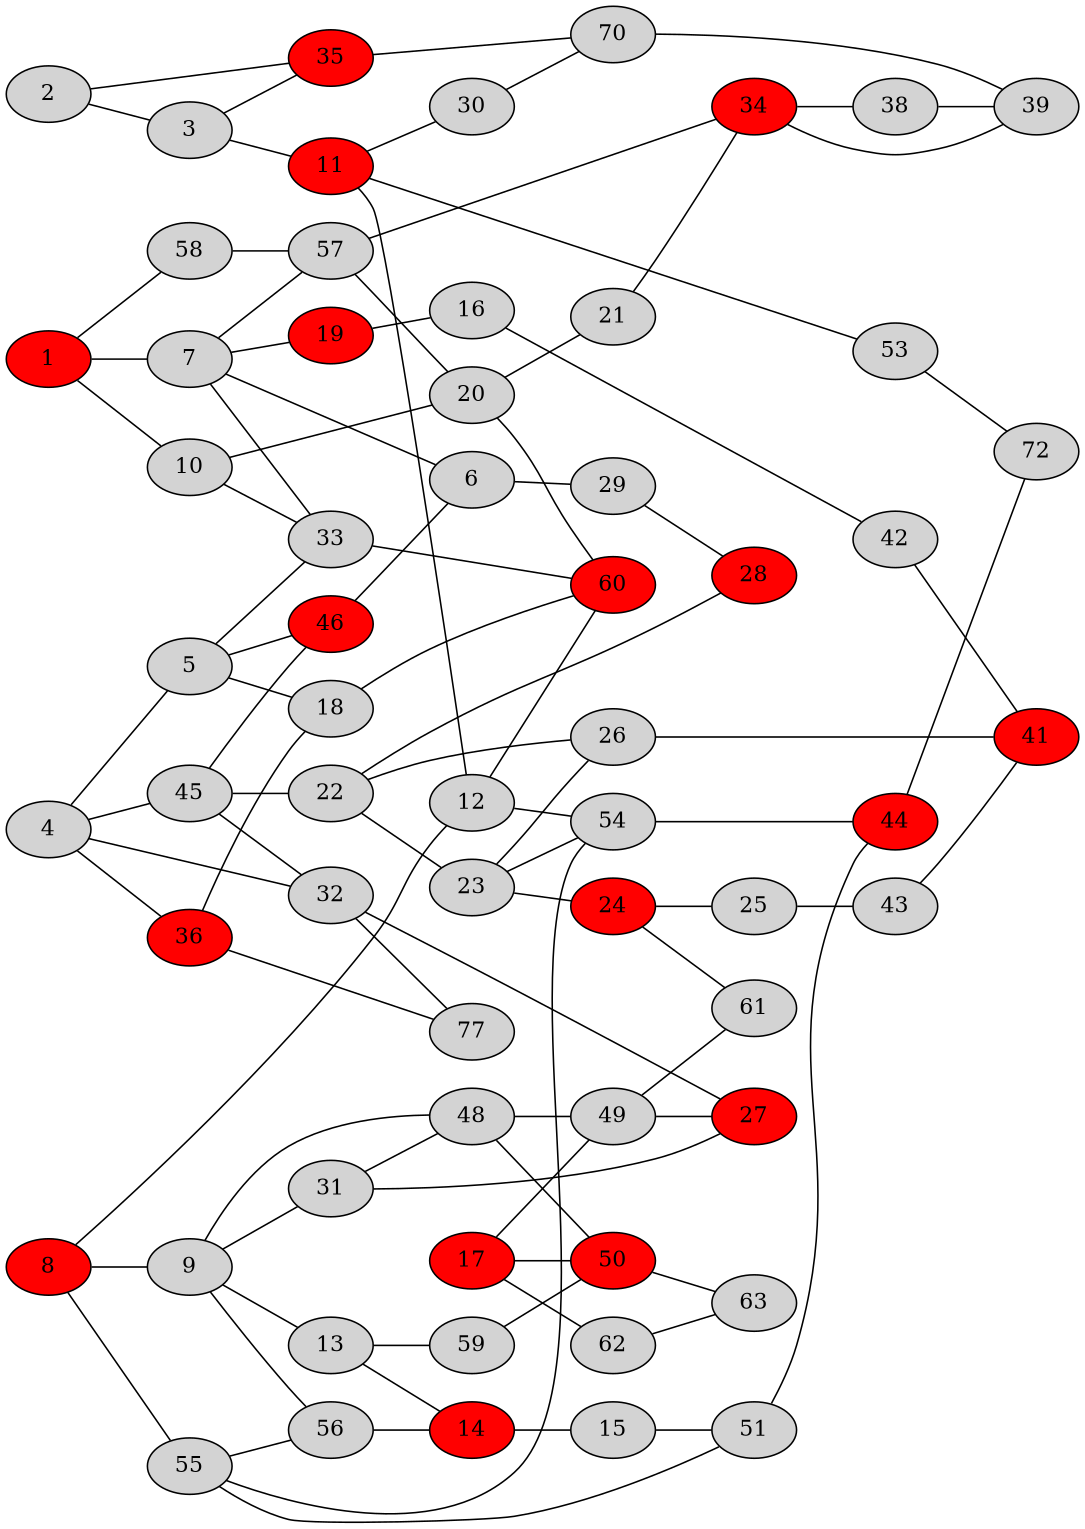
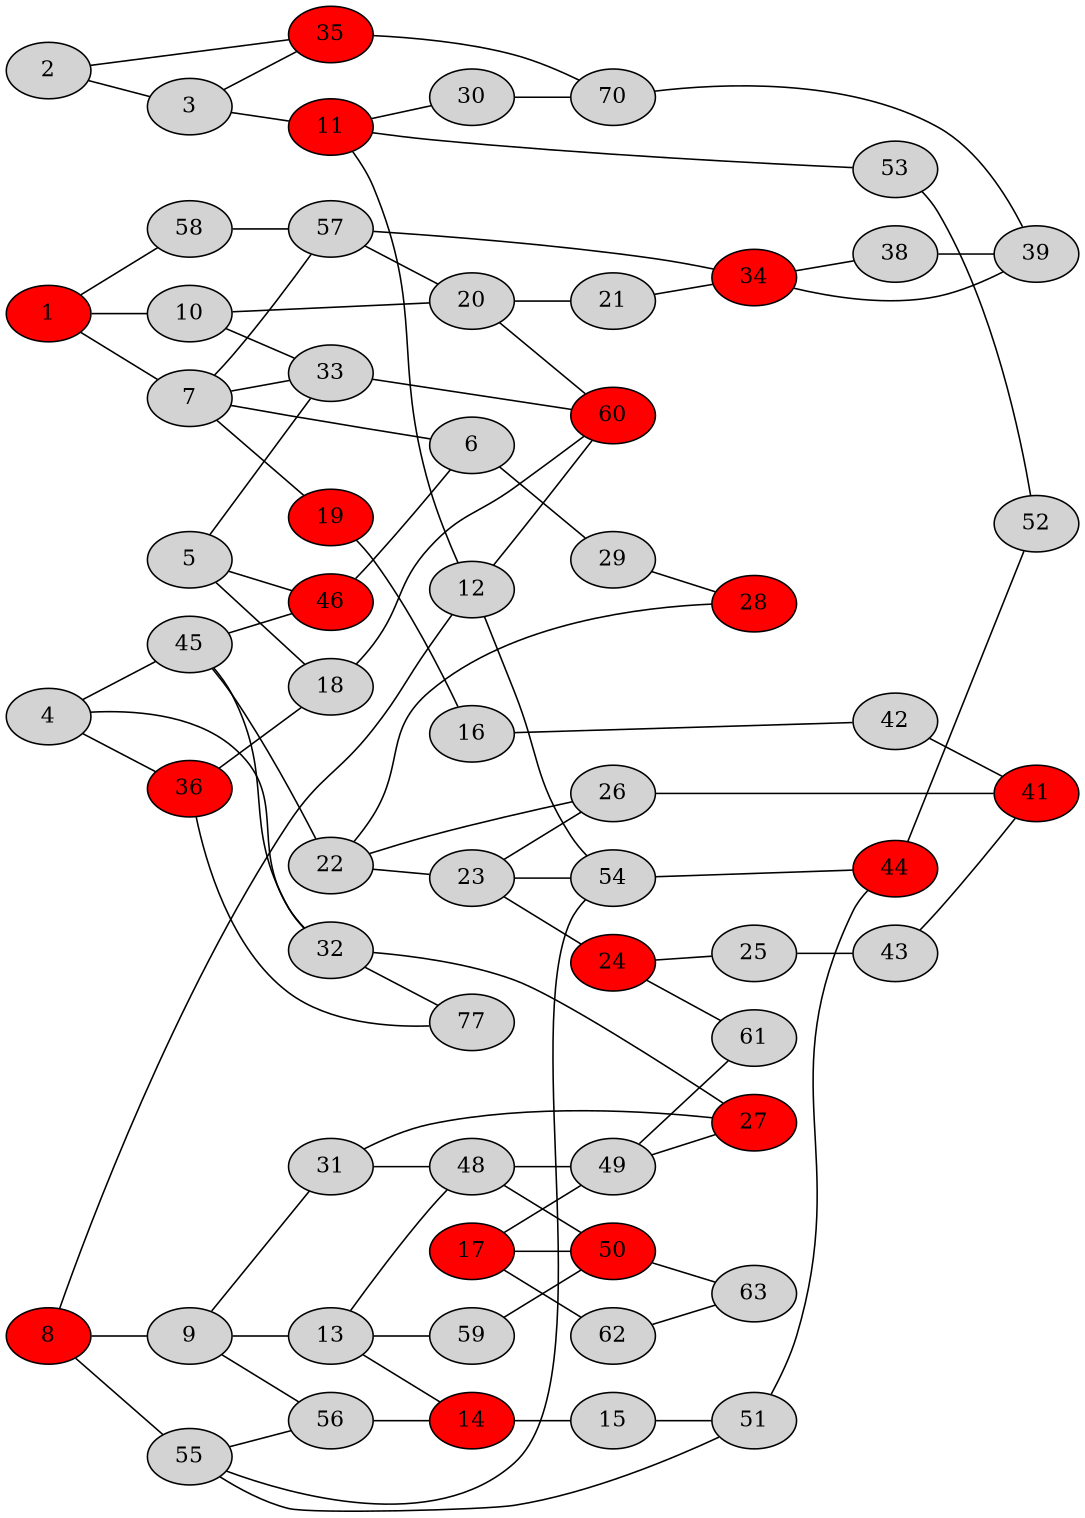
(1036, 452) -> (1036, 524)
(119, 748) -> none
(297, 1142) -> (397, 1249)
